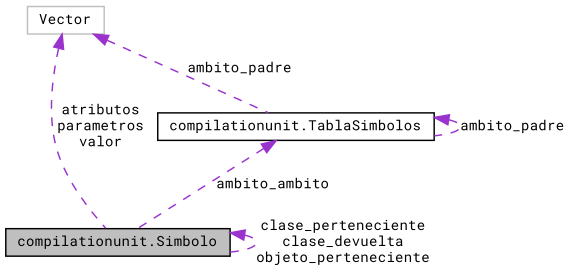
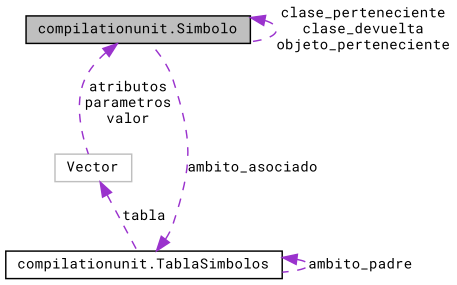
(240, 69) -> (145, 216)
(56, 145) -> (80, 100)
(274, 185) -> (253, 168)
